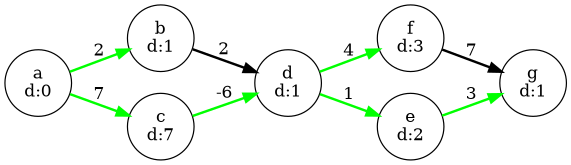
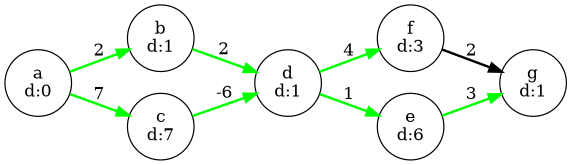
(472, 51) -> (472, 51)
(219, 59) -> (219, 59)
(411, 127) -> (411, 127)
